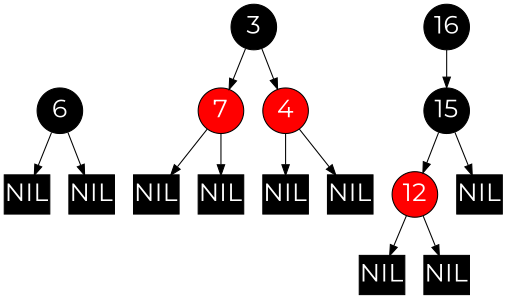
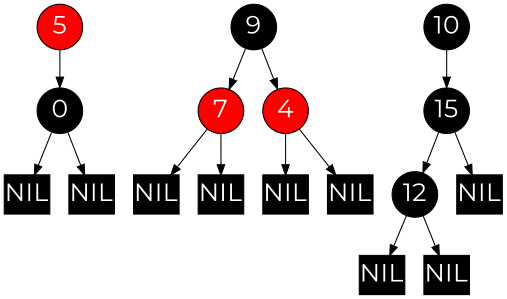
none -> (60, 27)
(254, 27) -> (254, 27)
(447, 27) -> (447, 27)
(60, 111) -> (60, 111)
(415, 194) -> (415, 194)
